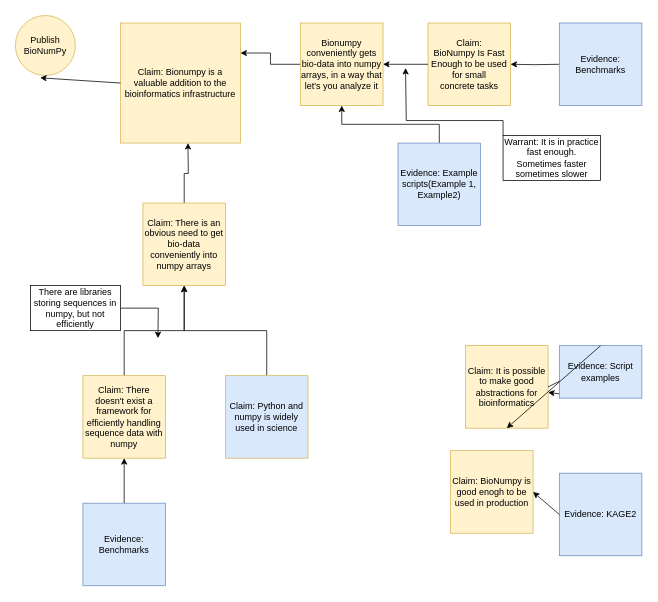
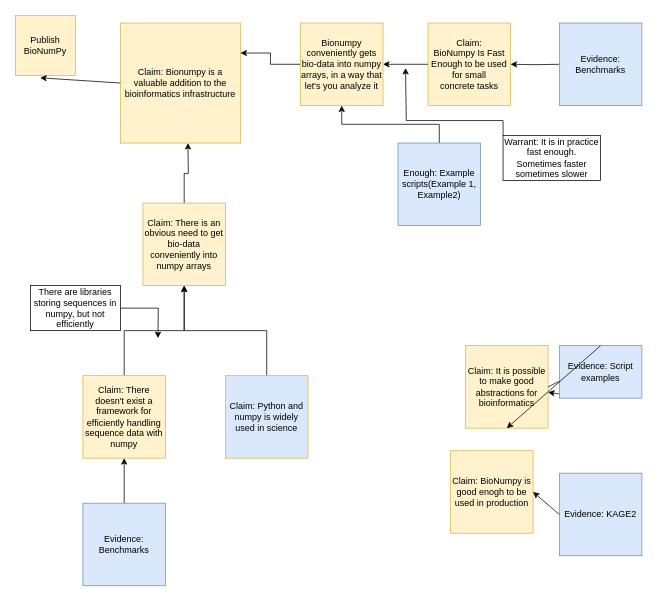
(45, 45) -> (45, 45)
(439, 184) -> (439, 184)
